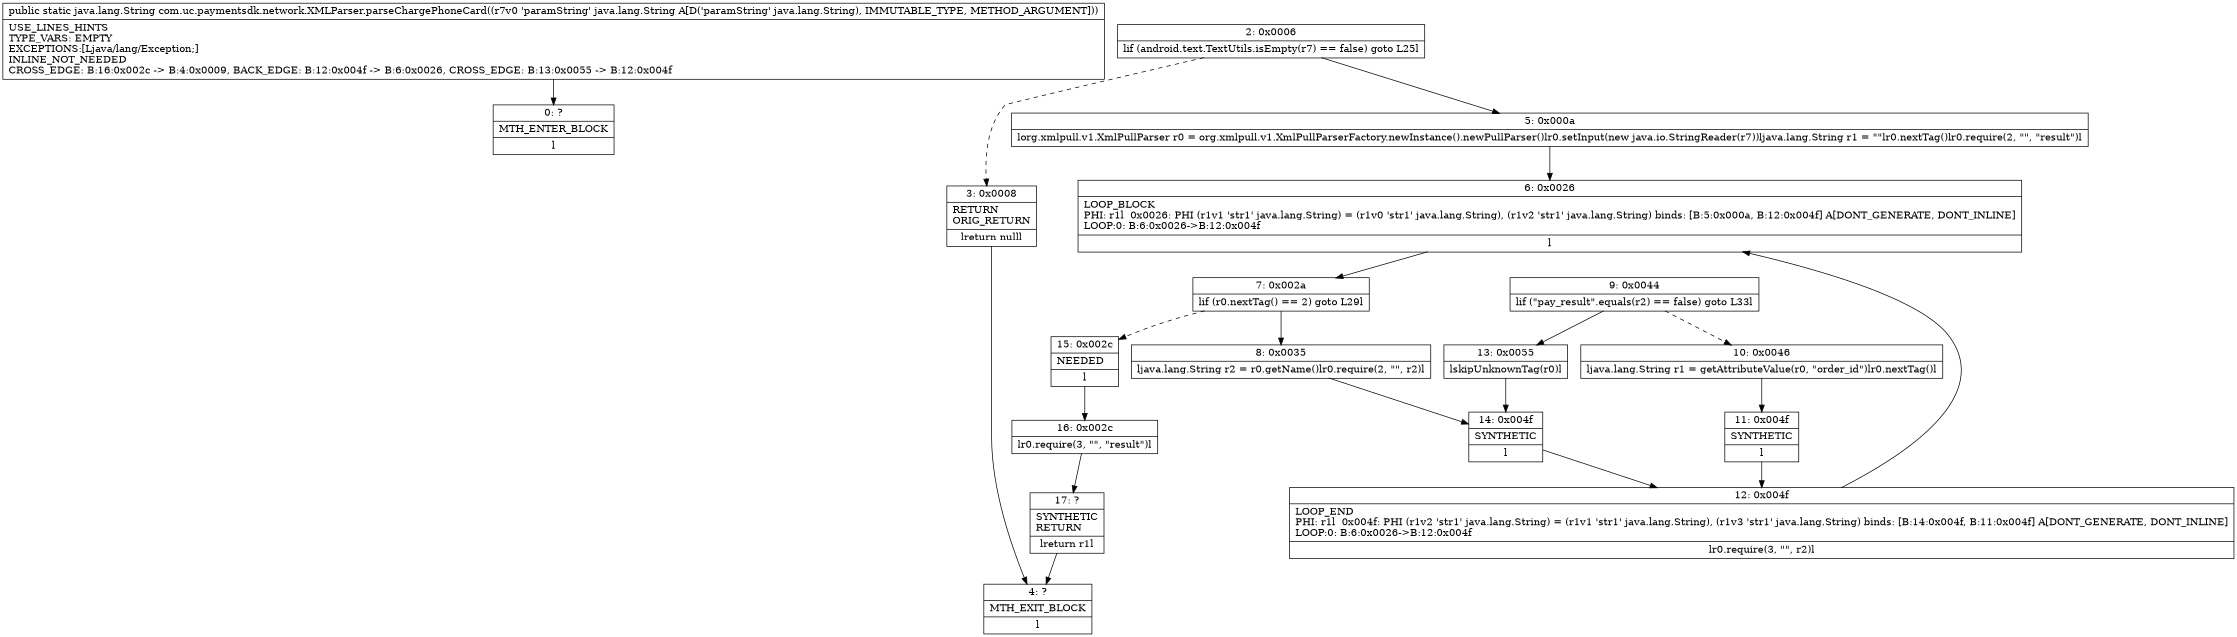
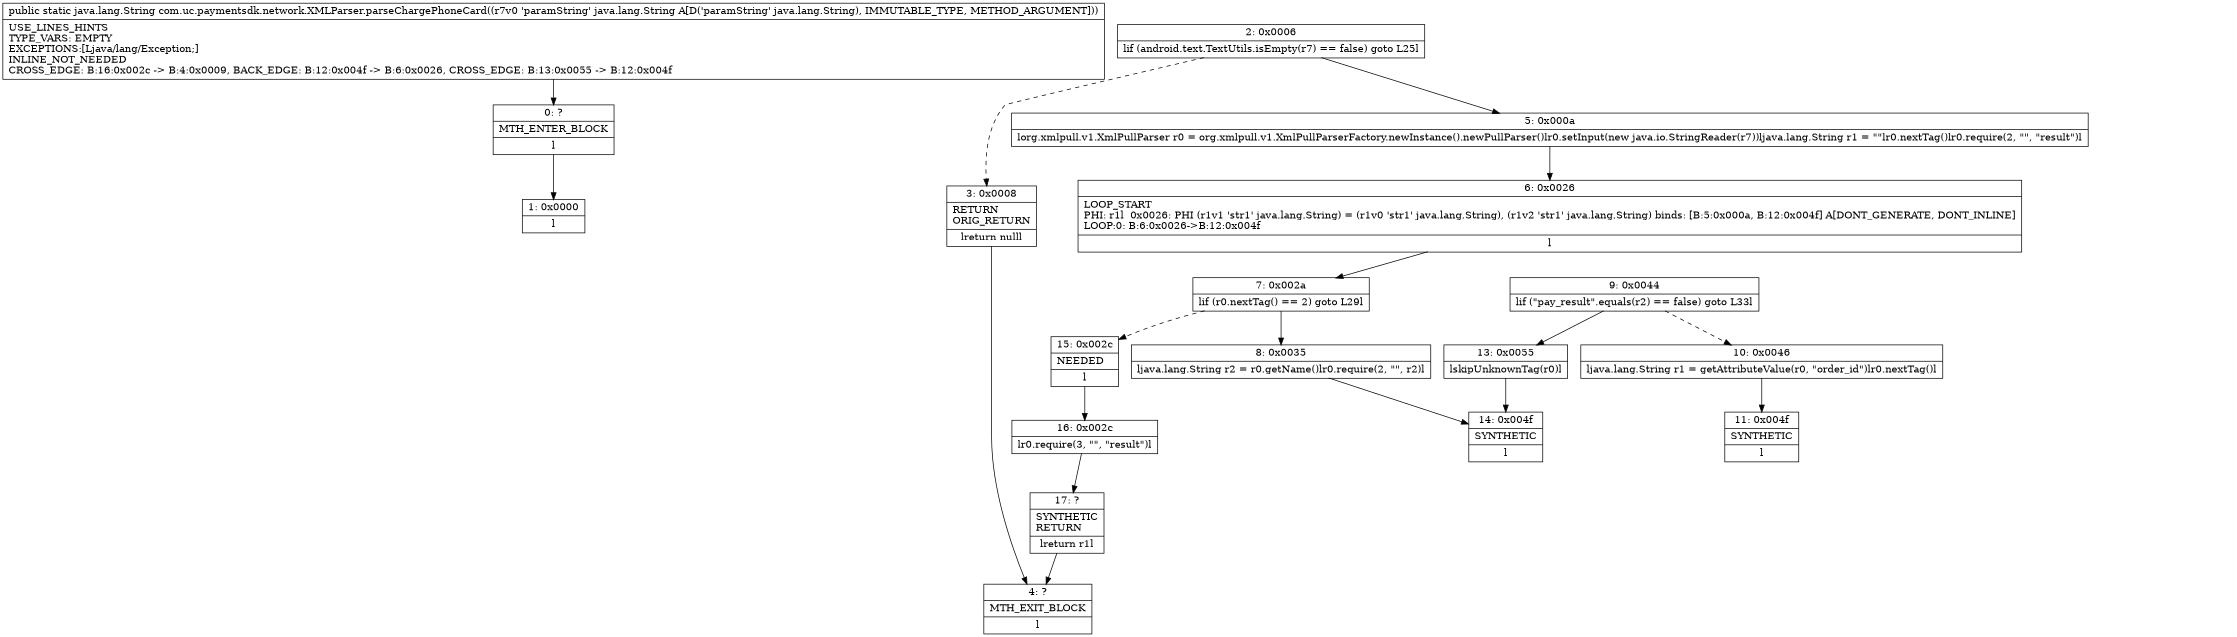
(1119, 205) -> (1118, 205)
none -> (554, 216)
(1762, 523) -> none
